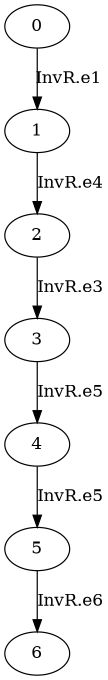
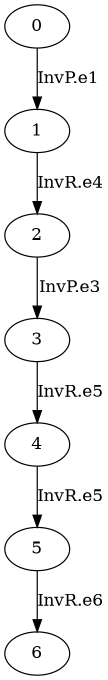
(68, 79) -> (68, 79)
(70, 288) -> (70, 288)
